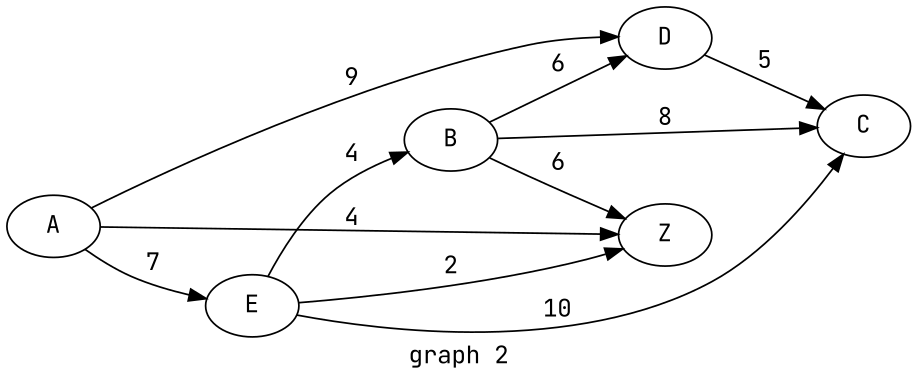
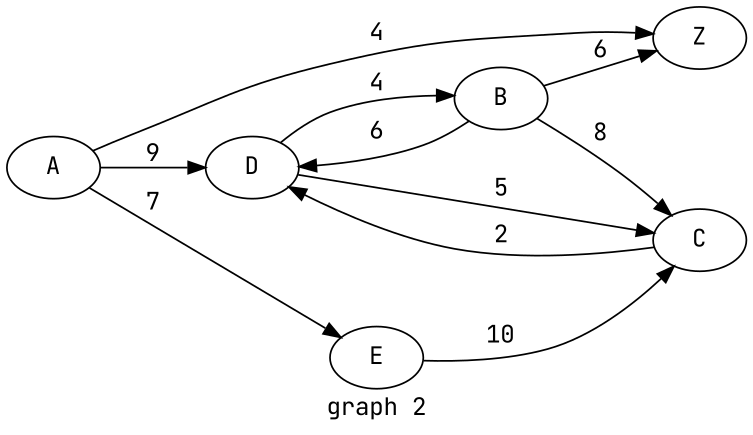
(318, 205) -> (354, 105)
none -> (475, 252)
(453, 285) -> none
